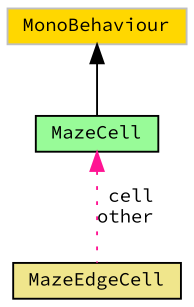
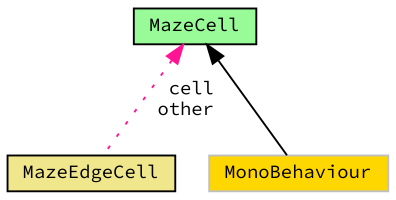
(97, 90) -> (253, 108)
